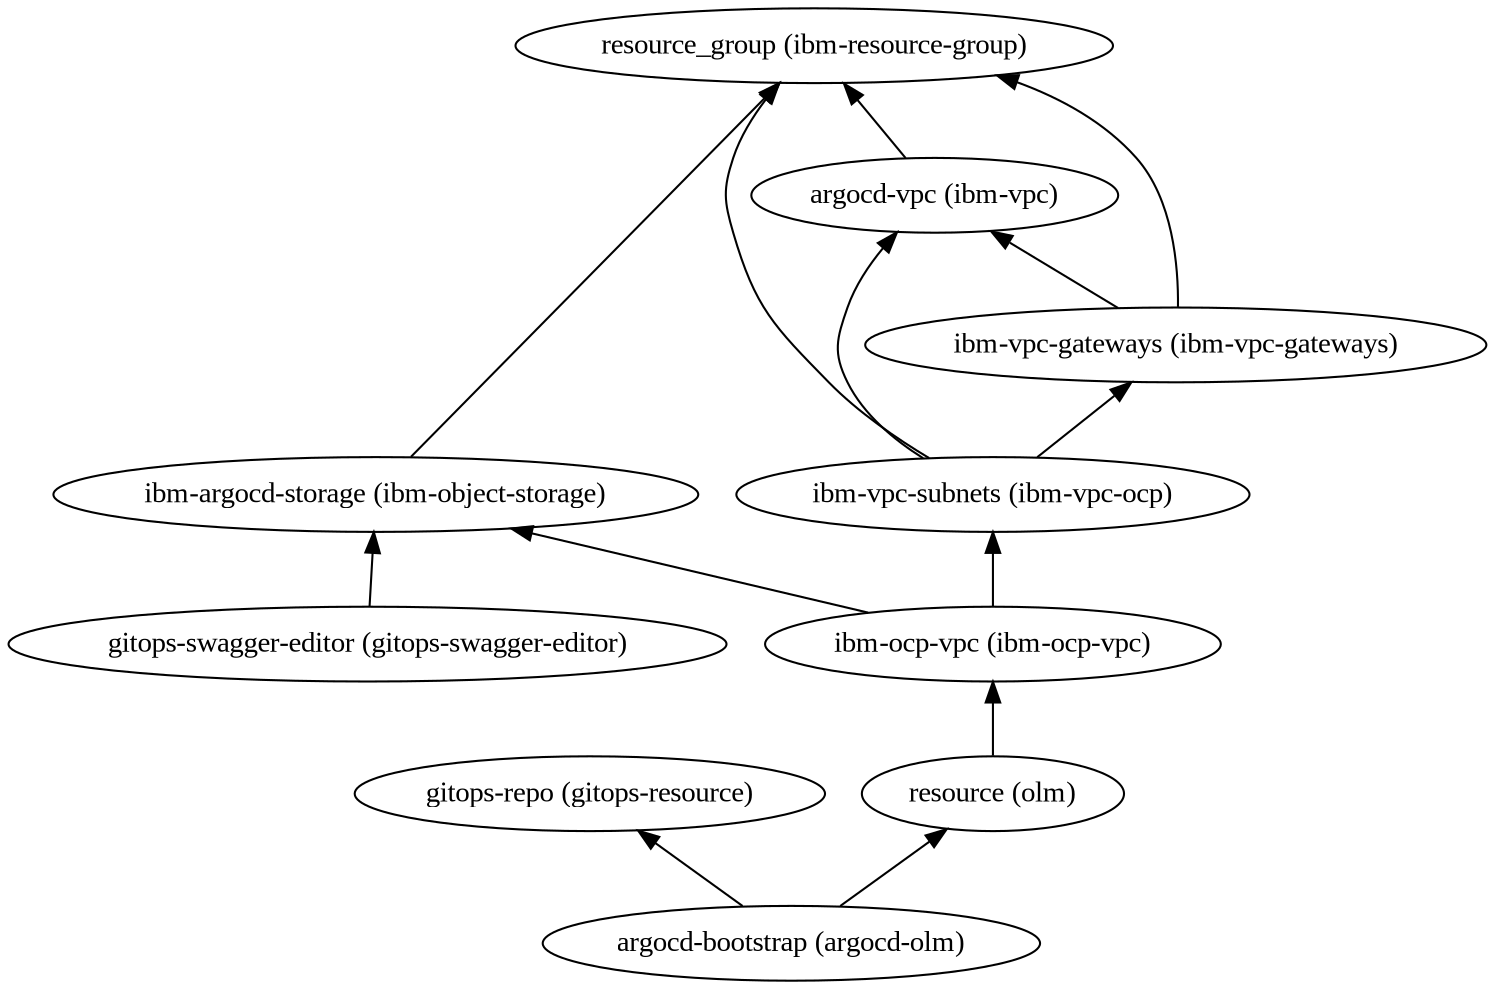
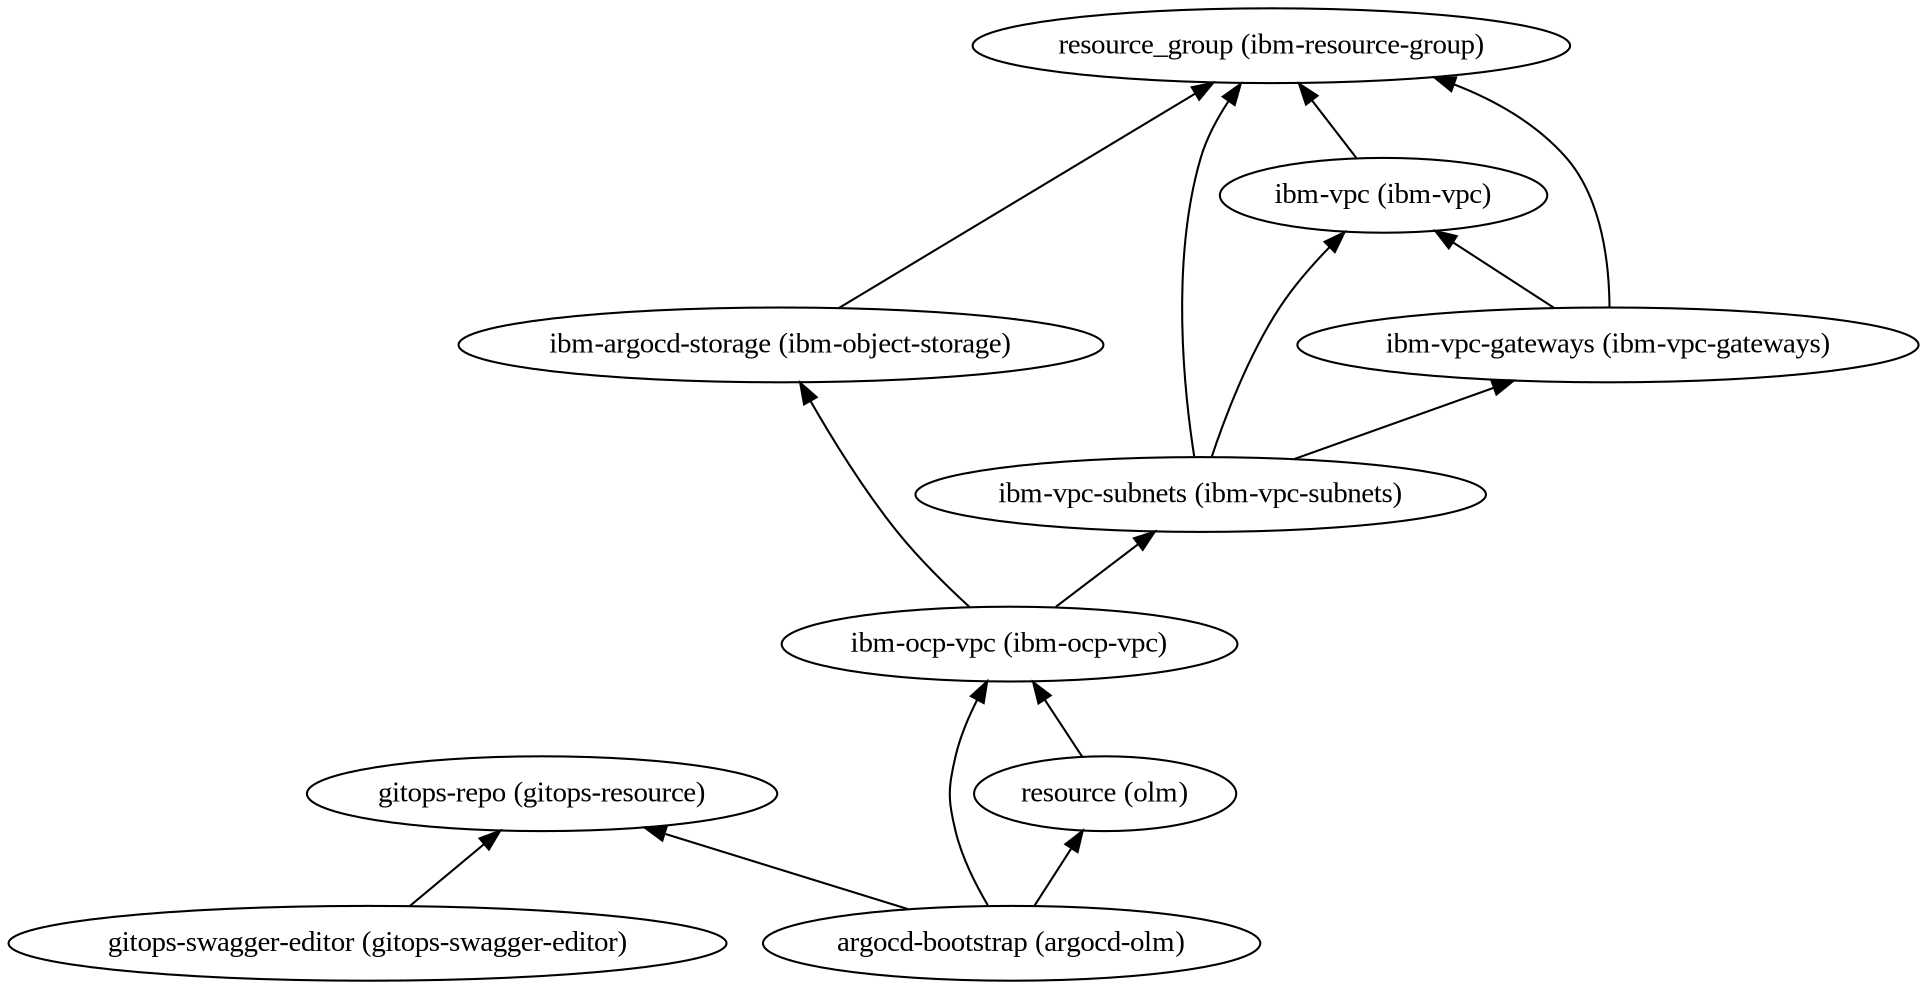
(935, 195) -> (1384, 195)
(993, 495) -> (1201, 495)
(371, 580) -> (447, 875)
none -> (950, 804)
